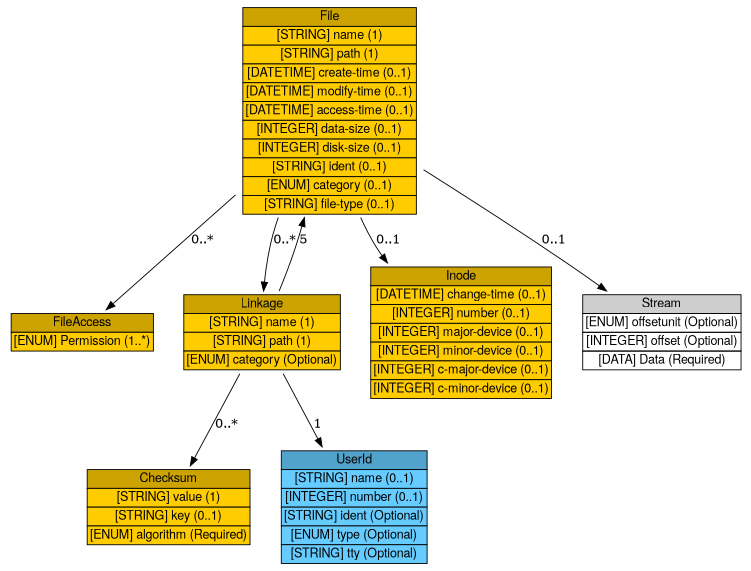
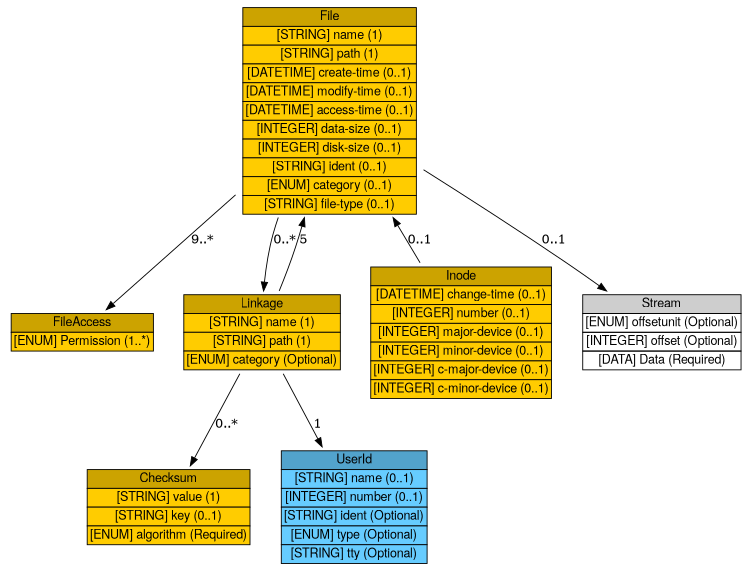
(370, 237) -> (409, 244)
(202, 240) -> (202, 240)
